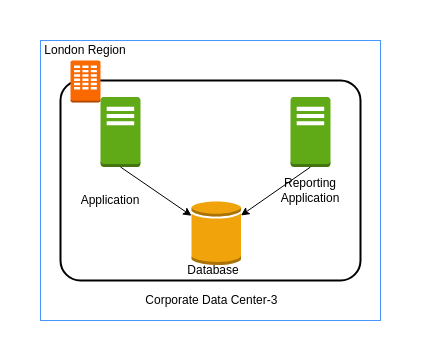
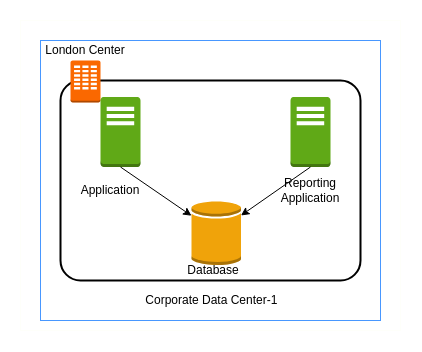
(86, 51) -> (86, 51)
(111, 201) -> (111, 191)
(214, 301) -> (214, 301)
